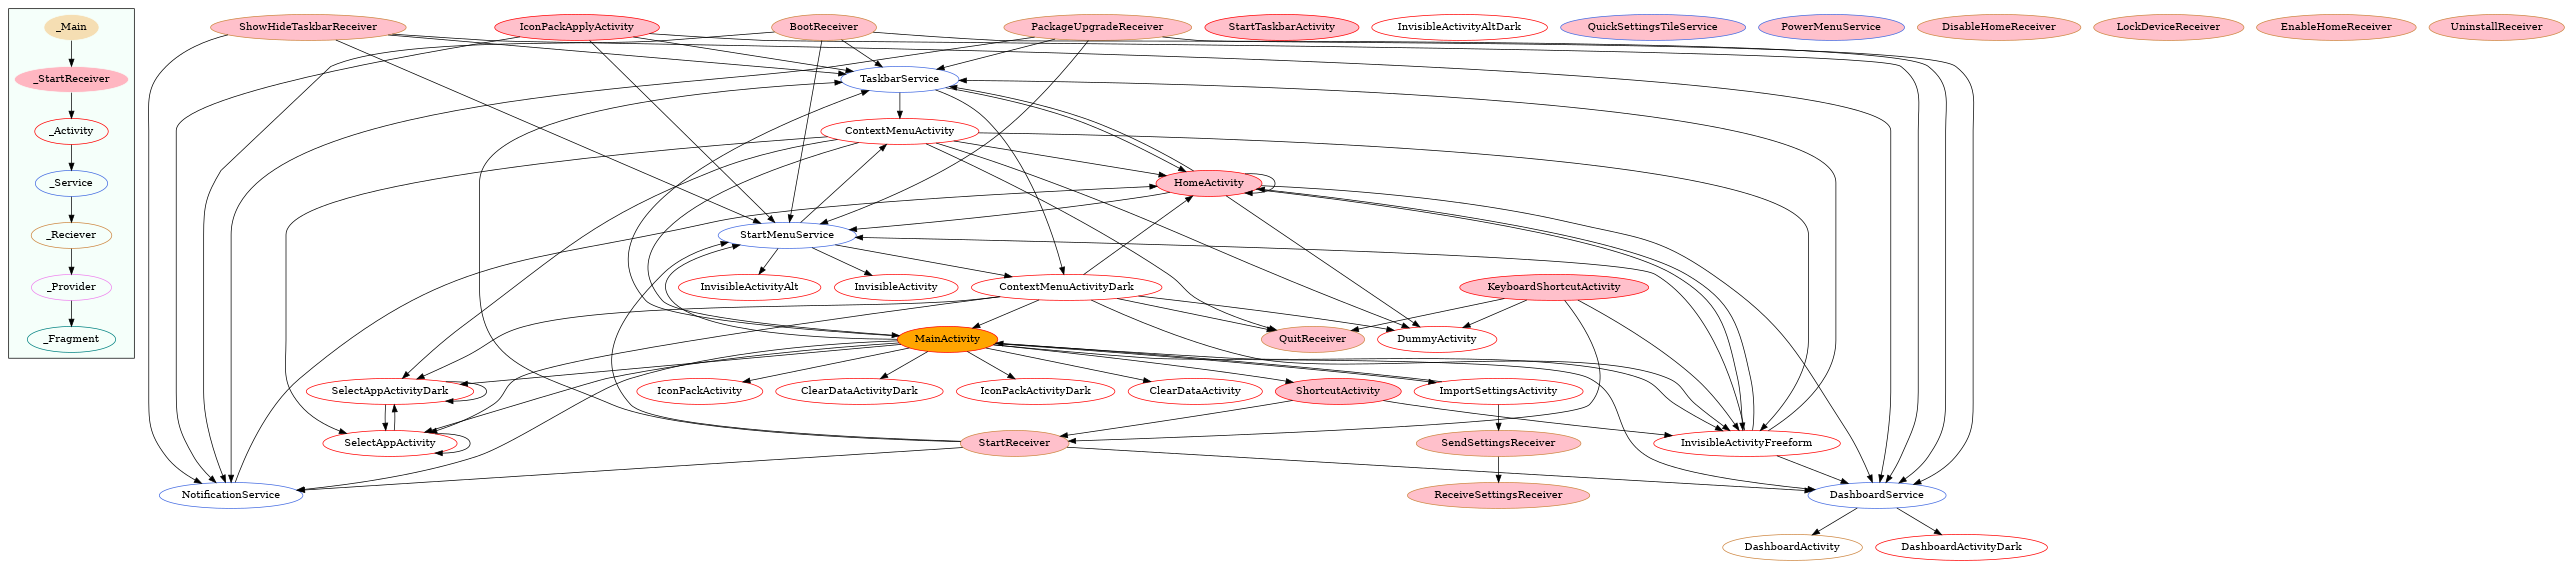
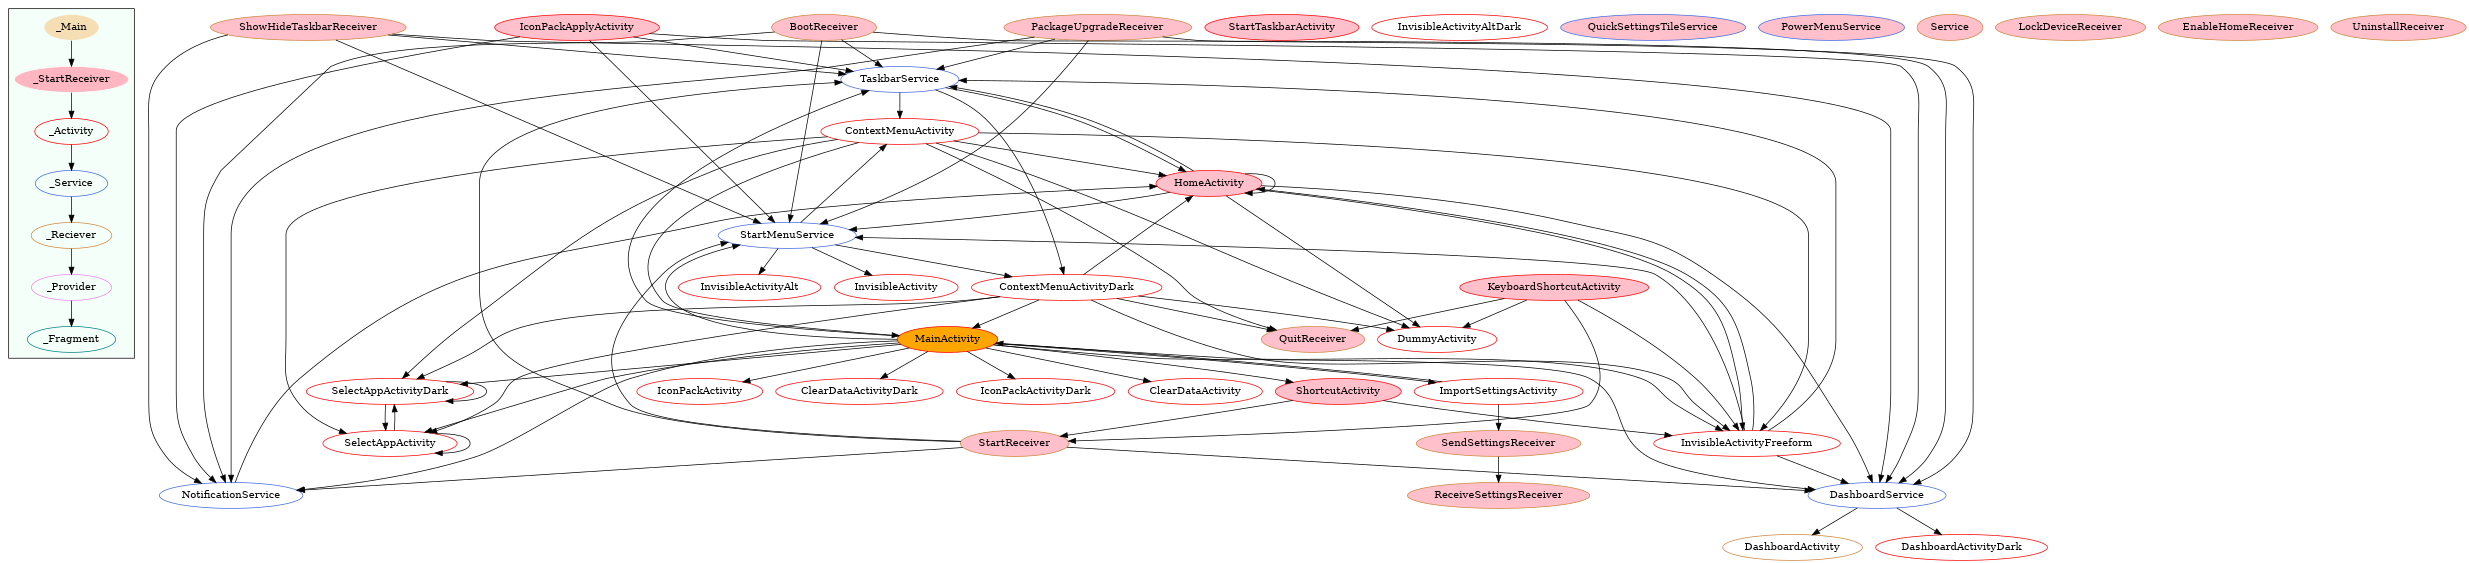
(1999, 27) -> (1950, 27)
